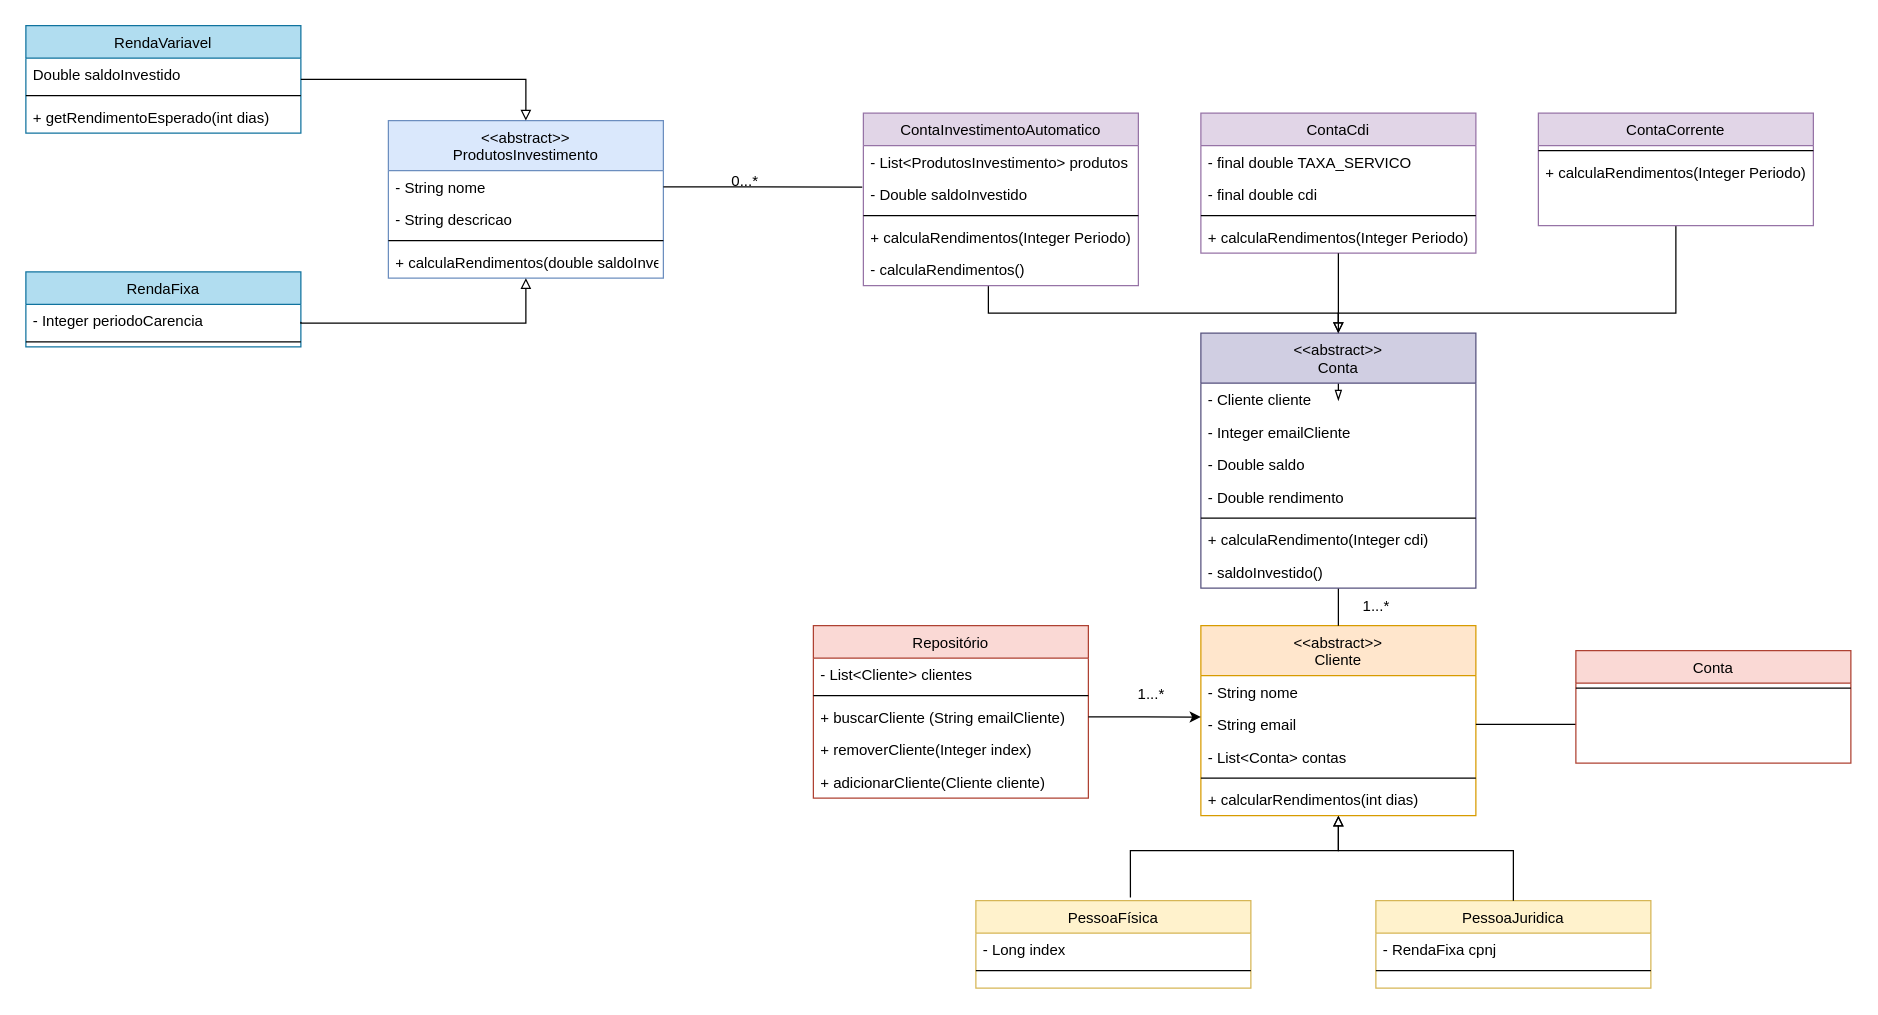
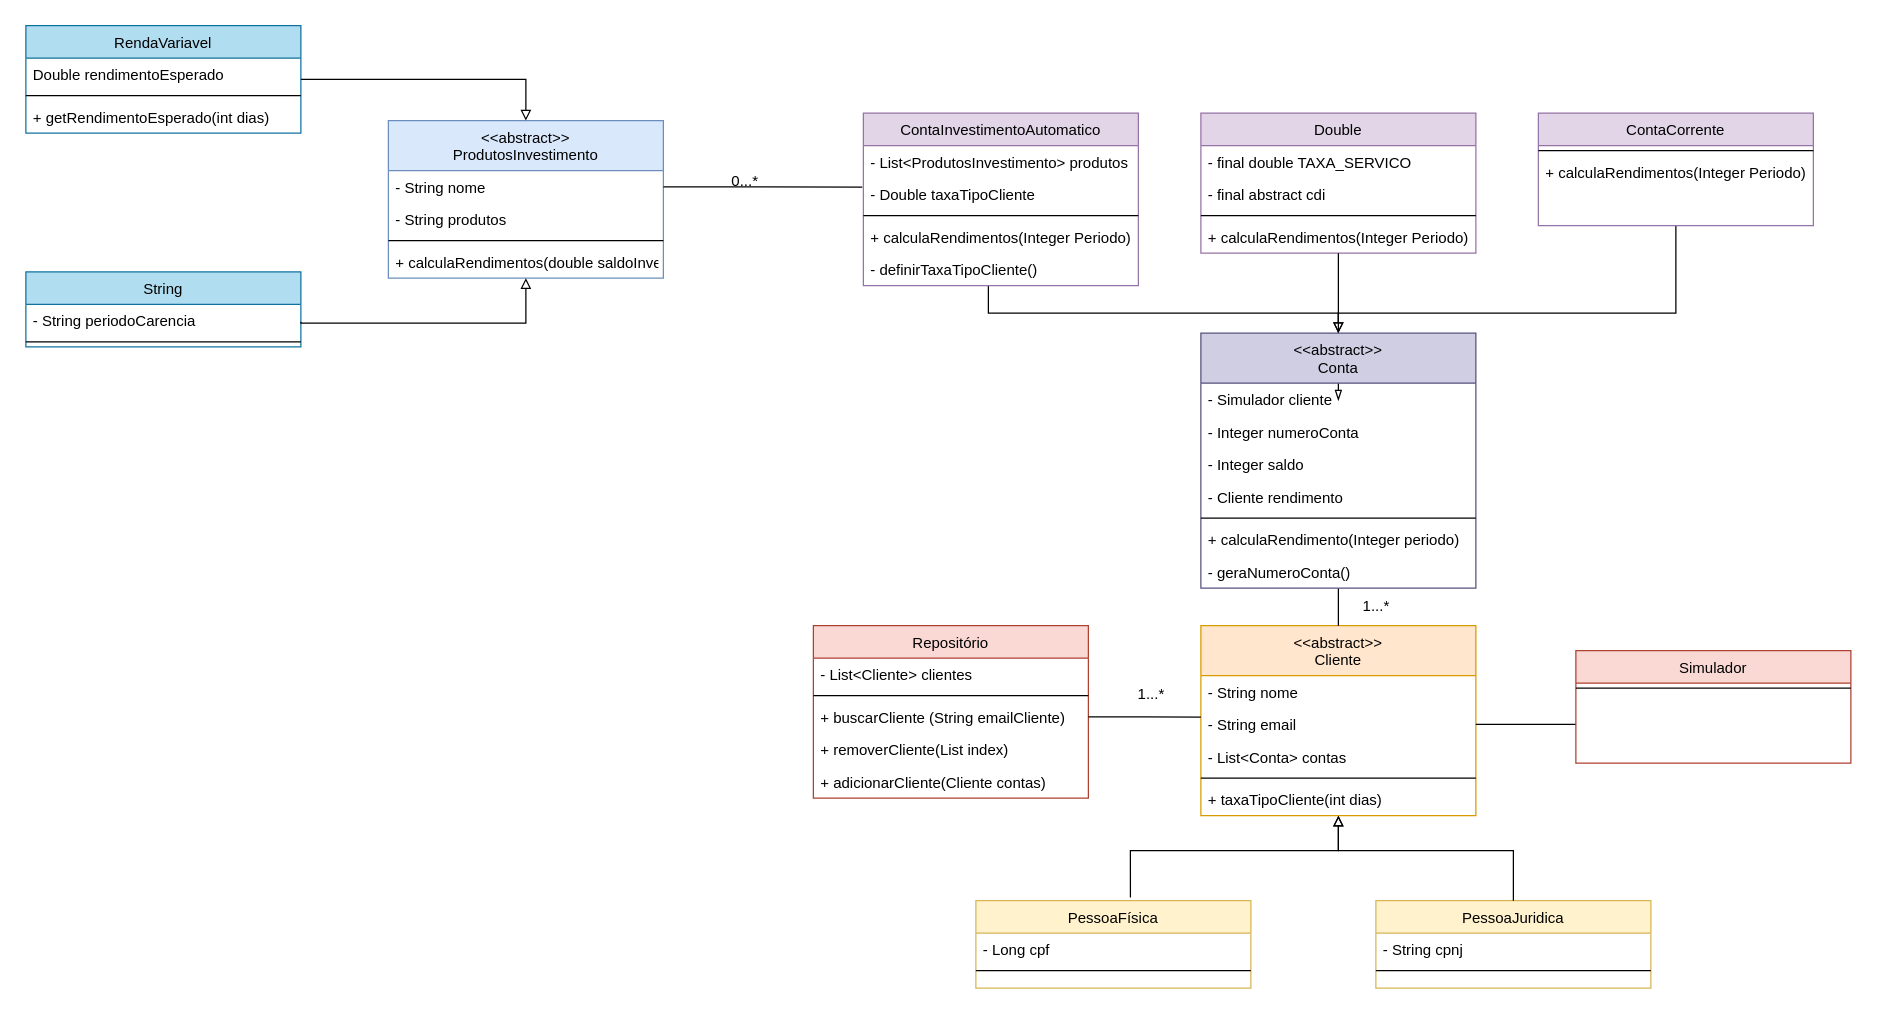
(113, 75) -> (132, 75)
(1338, 130) -> (1338, 130)
(957, 195) -> (959, 195)
(1269, 195) -> (1280, 195)
(463, 220) -> (461, 220)
(955, 270) -> (968, 270)
(163, 289) -> (163, 289)
(130, 321) -> (124, 321)
(1267, 400) -> (1276, 400)
(1288, 433) -> (1292, 433)
(1259, 465) -> (1265, 465)
(1280, 498) -> (1282, 498)
(1330, 540) -> (1347, 540)
(1277, 573) -> (1285, 573)
(1713, 668) -> (1713, 668)
(1191, 717) -> (1193, 717)
(940, 750) -> (926, 750)
(948, 783) -> (947, 783)
(1324, 800) -> (1307, 800)
(1027, 950) -> (1021, 950)
(1444, 950) -> (1431, 950)
